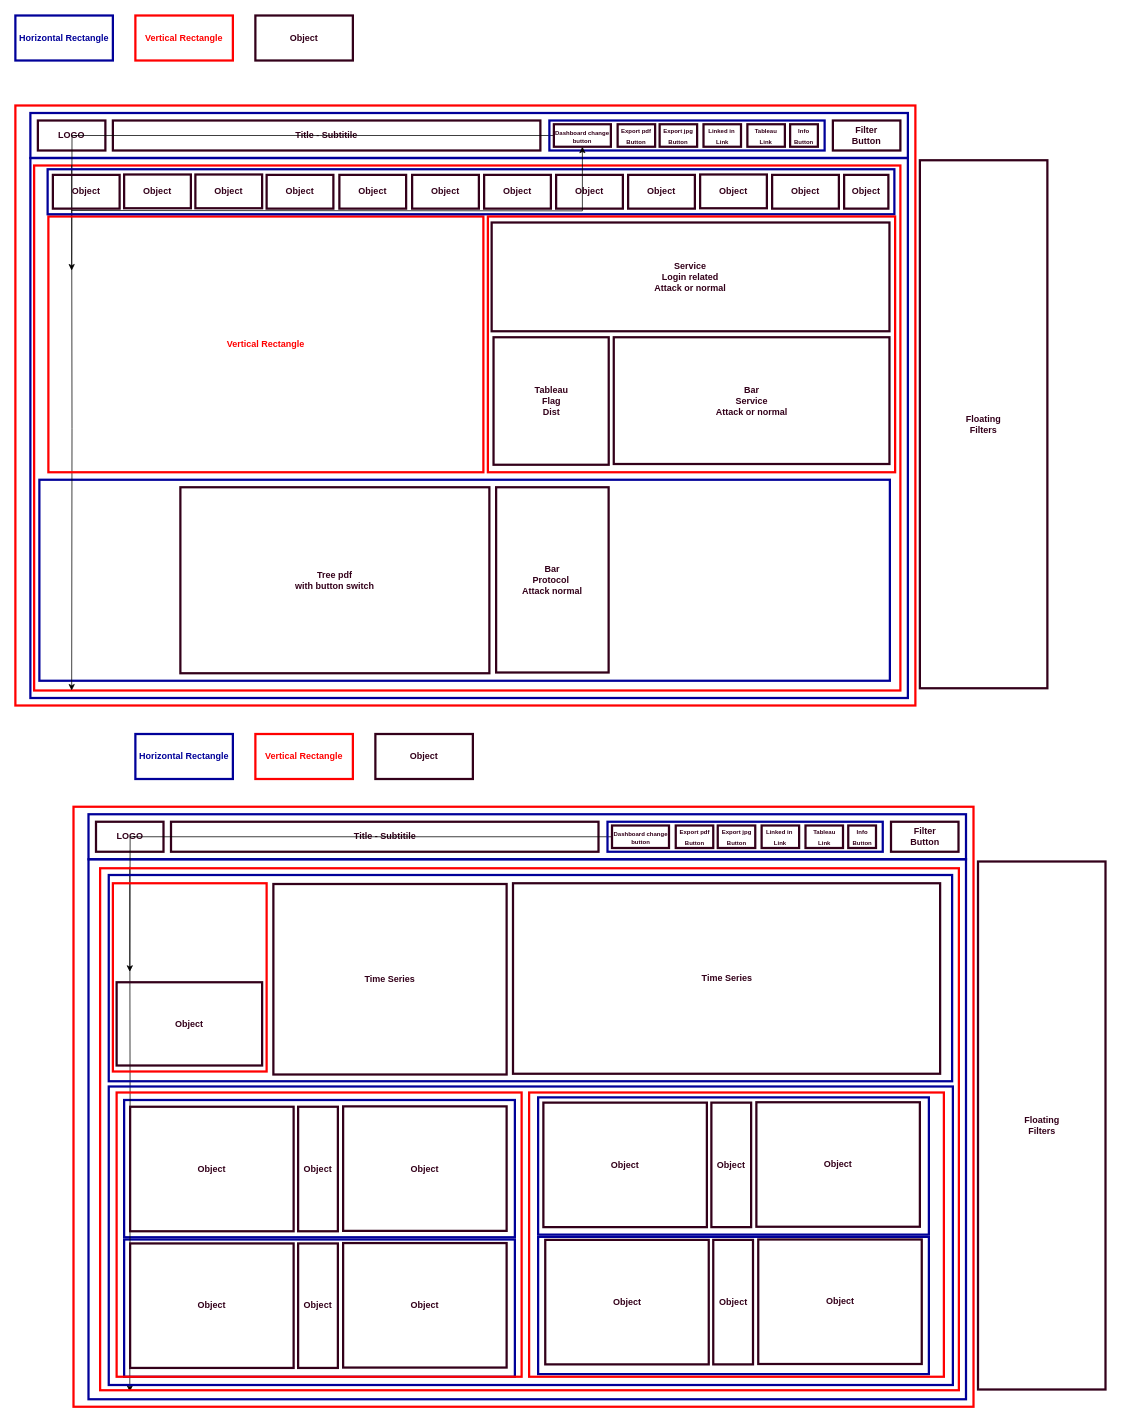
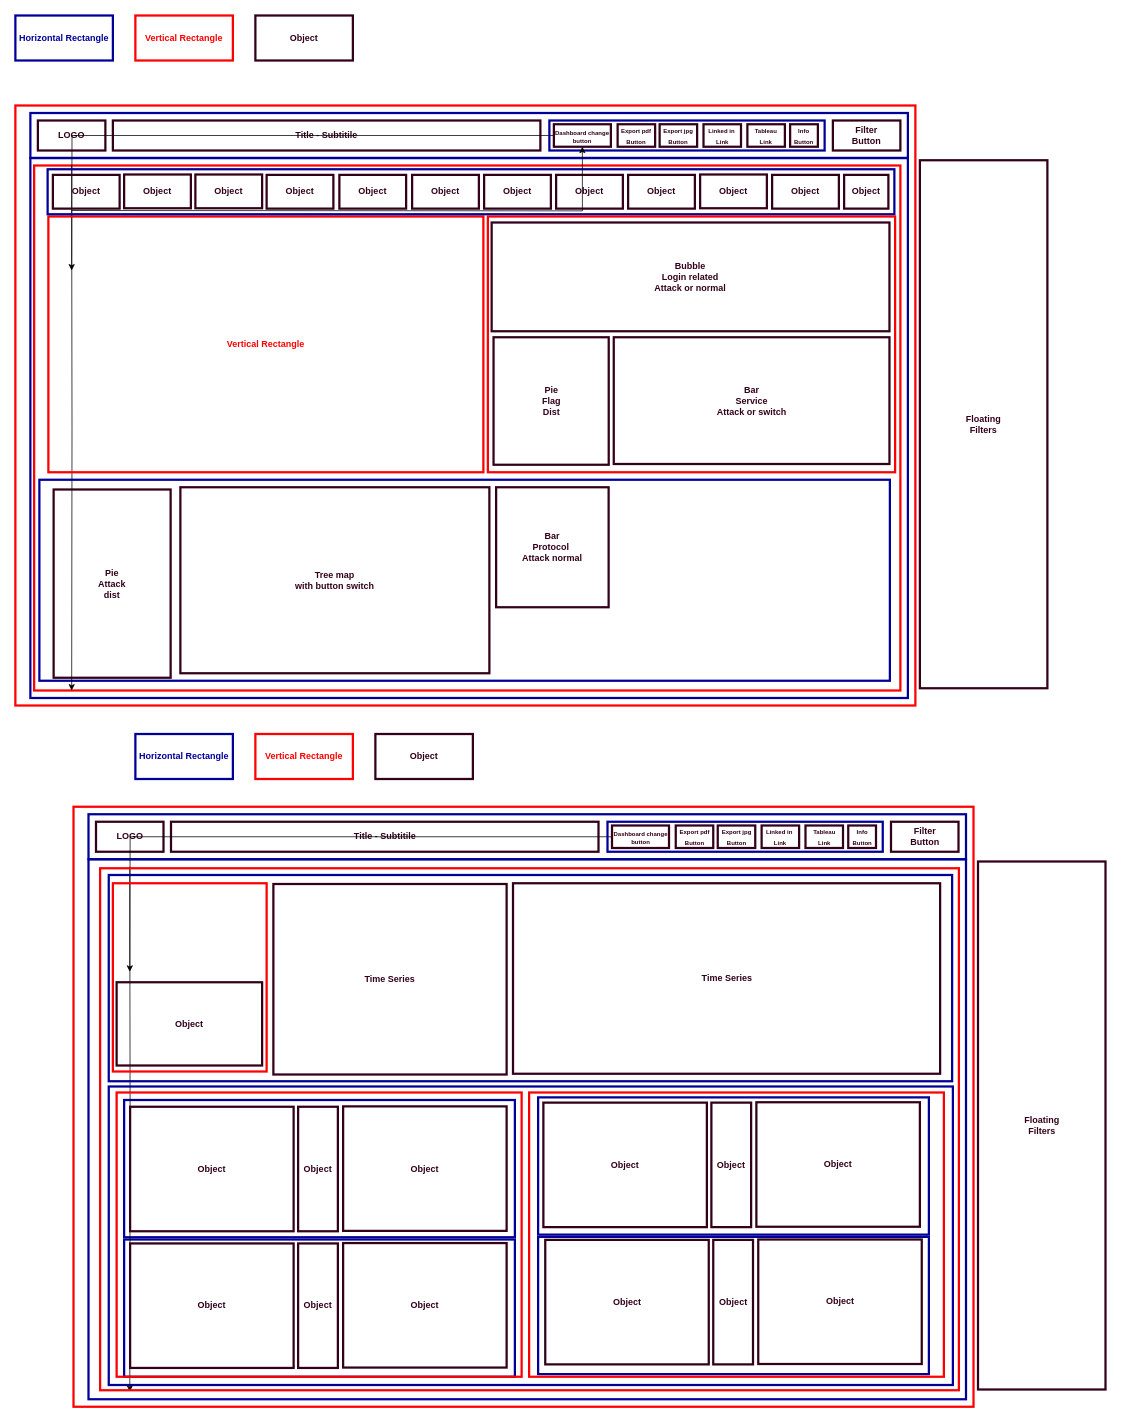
(690, 277) -> (690, 277)
(552, 401) -> (552, 401)
(752, 401) -> (752, 401)
(335, 580) -> (335, 580)
(552, 580) -> (552, 547)
none -> (112, 584)
